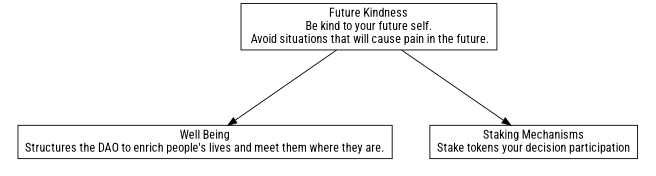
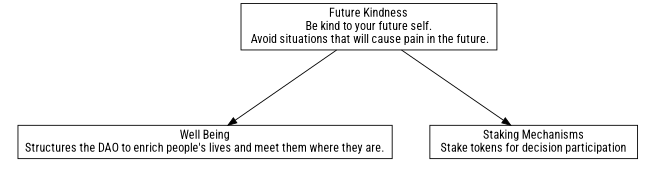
(534, 142) -> (534, 142)
